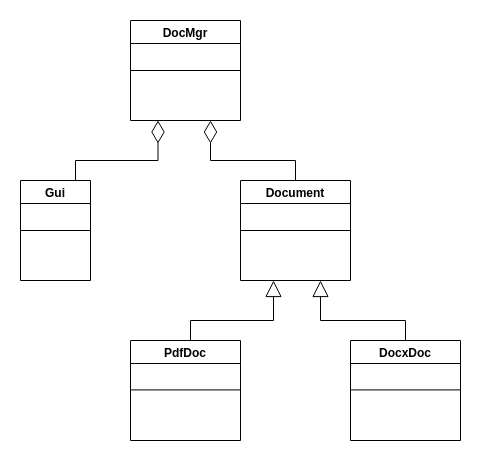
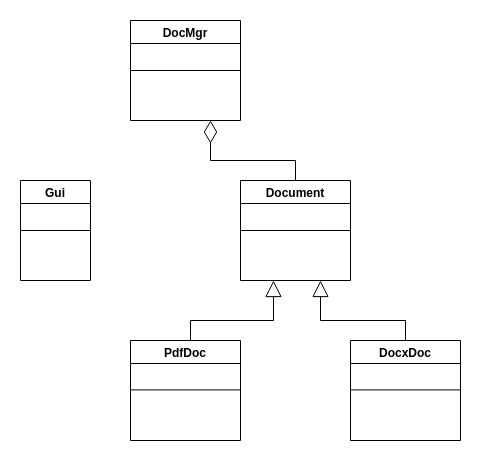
(115, 161) -> none
